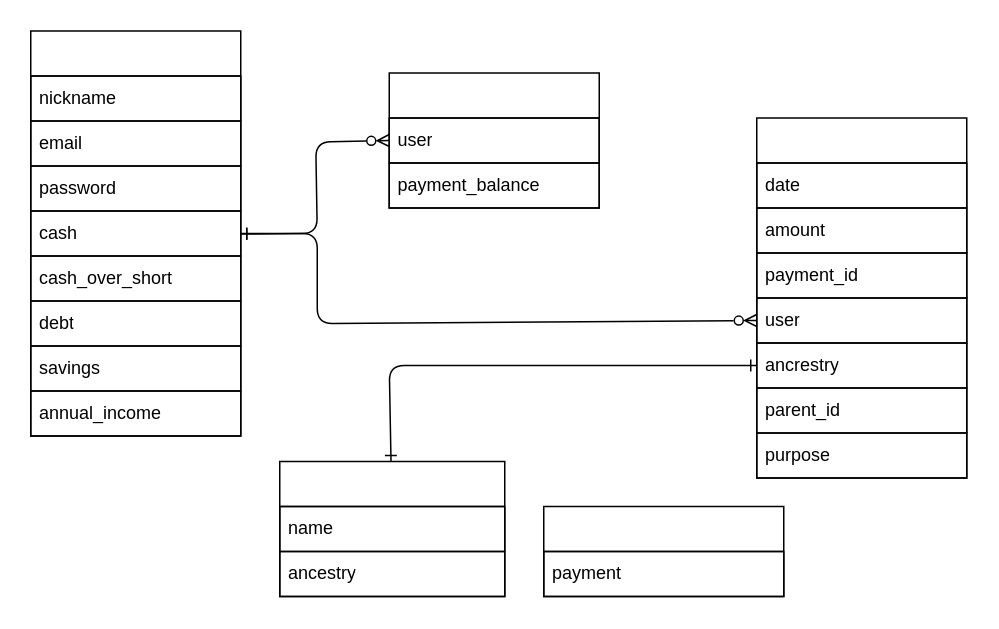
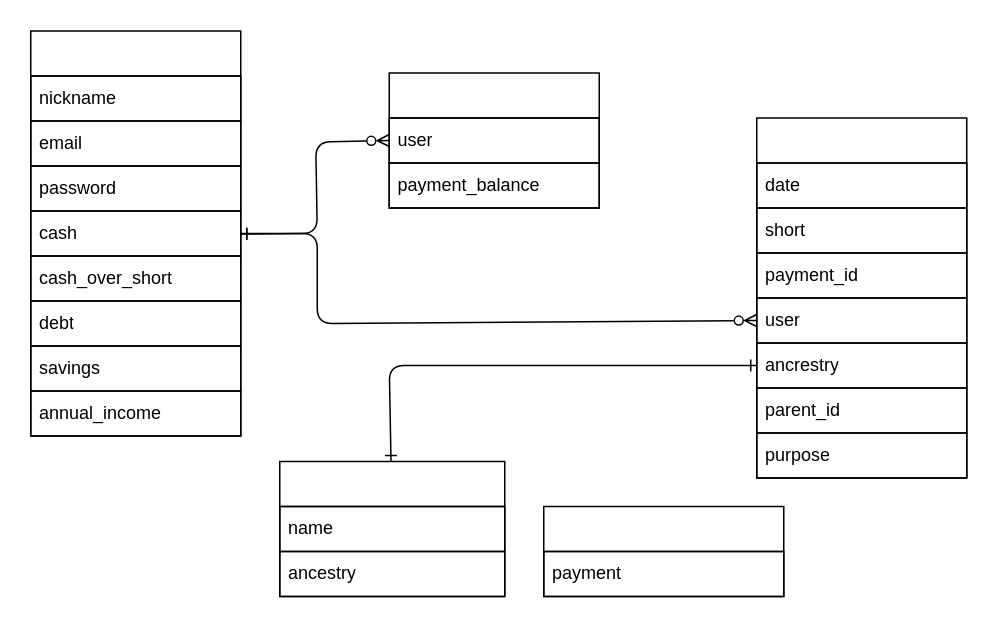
(796, 230) -> (791, 230)
